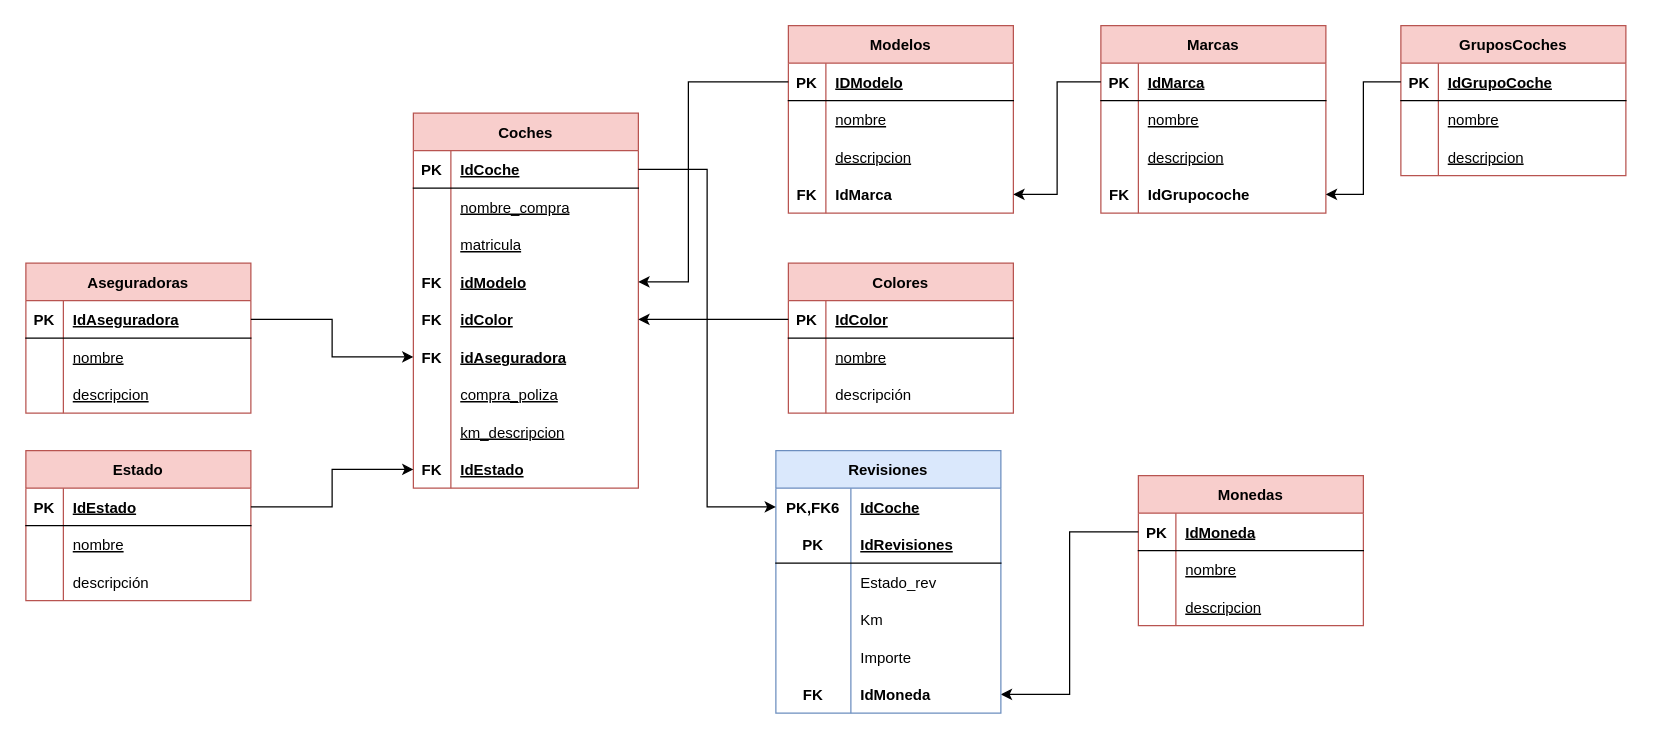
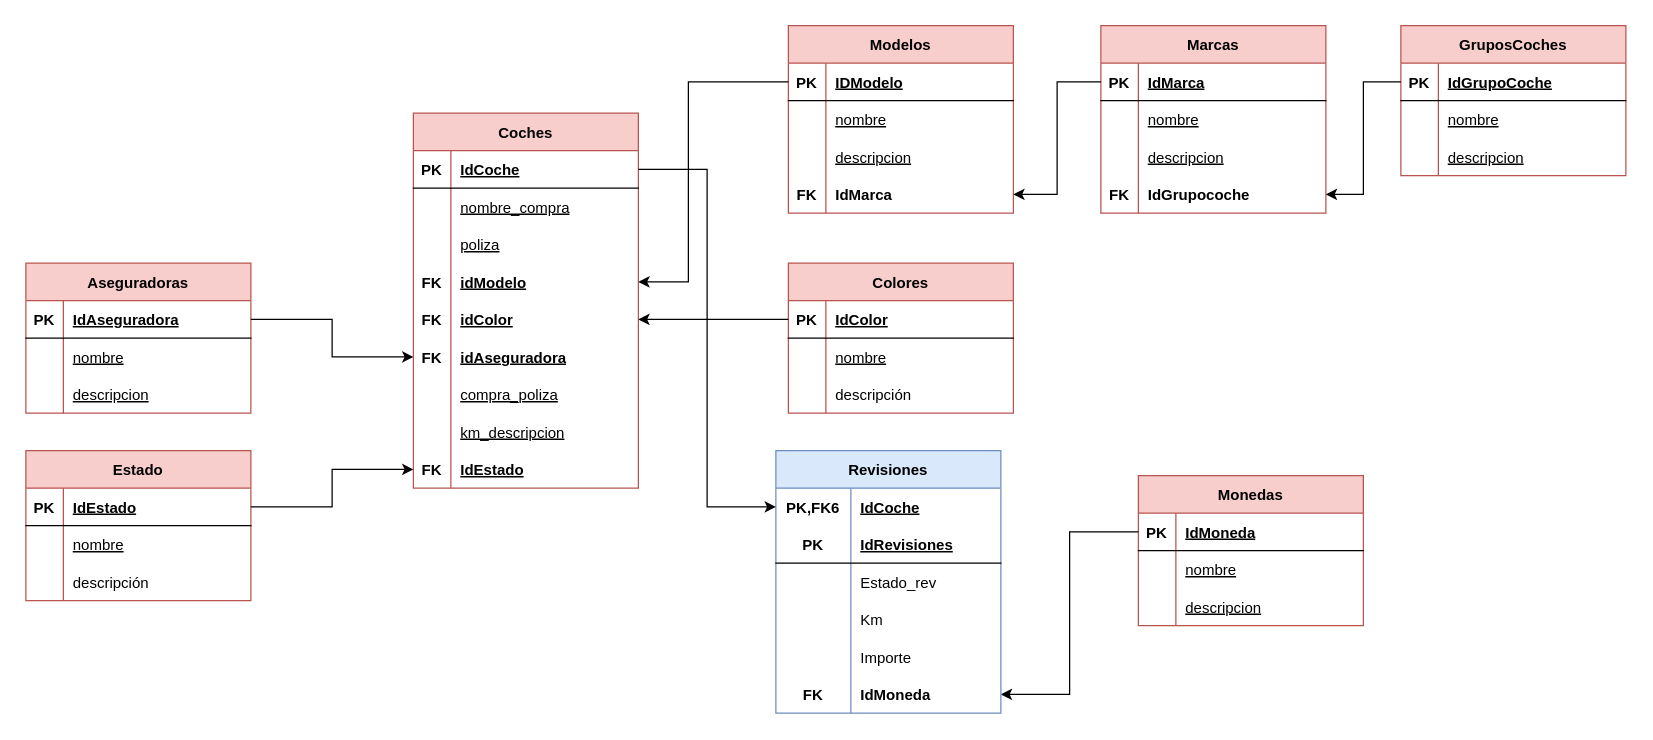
(494, 245) -> (481, 245)
